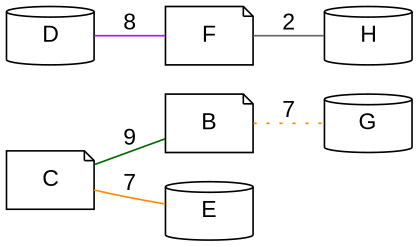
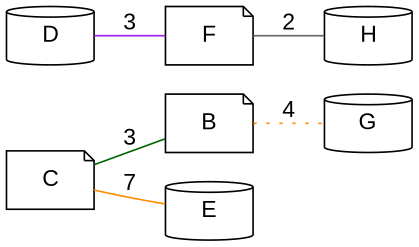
(130, 24) -> (130, 24)
(289, 111) -> (289, 111)
(130, 139) -> (130, 139)
